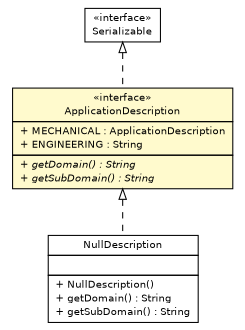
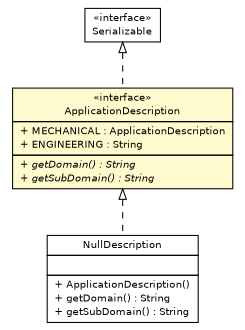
(105, 285) -> (123, 285)
